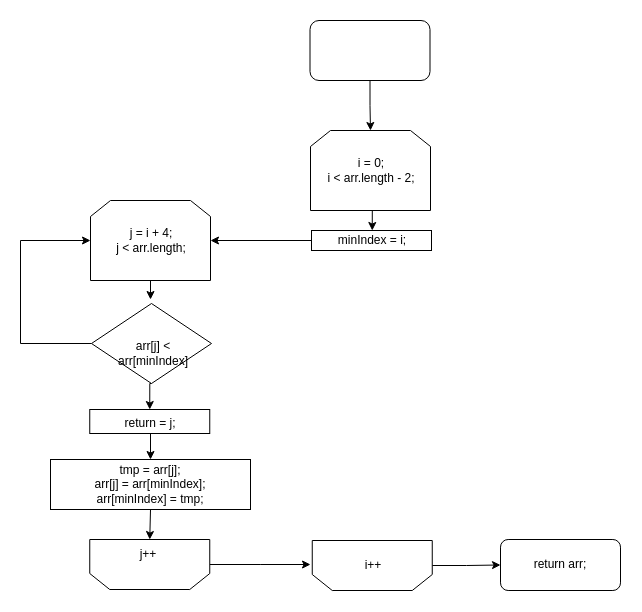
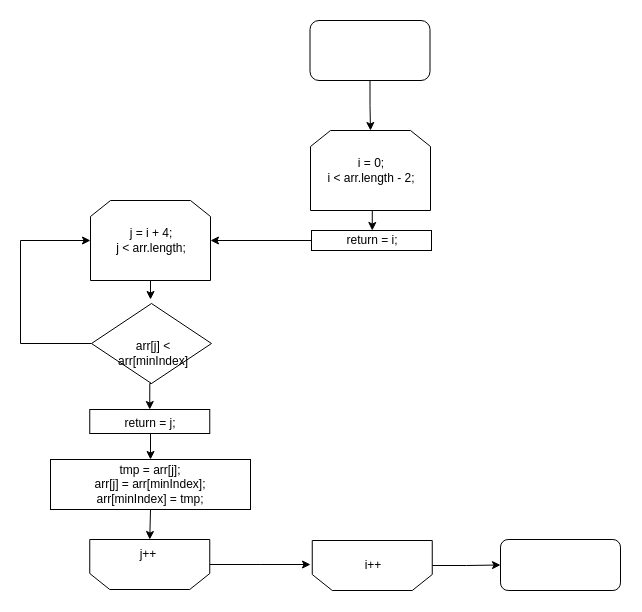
(373, 241) -> (373, 241)
(561, 565) -> none
